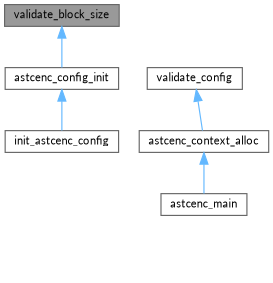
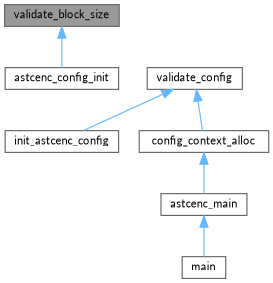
(62, 116) -> (123, 112)
(204, 142) -> (204, 142)
none -> (204, 268)
